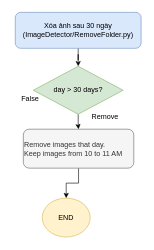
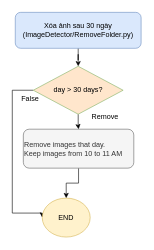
(78, 90) -> (78, 90)
none -> (12, 212)
